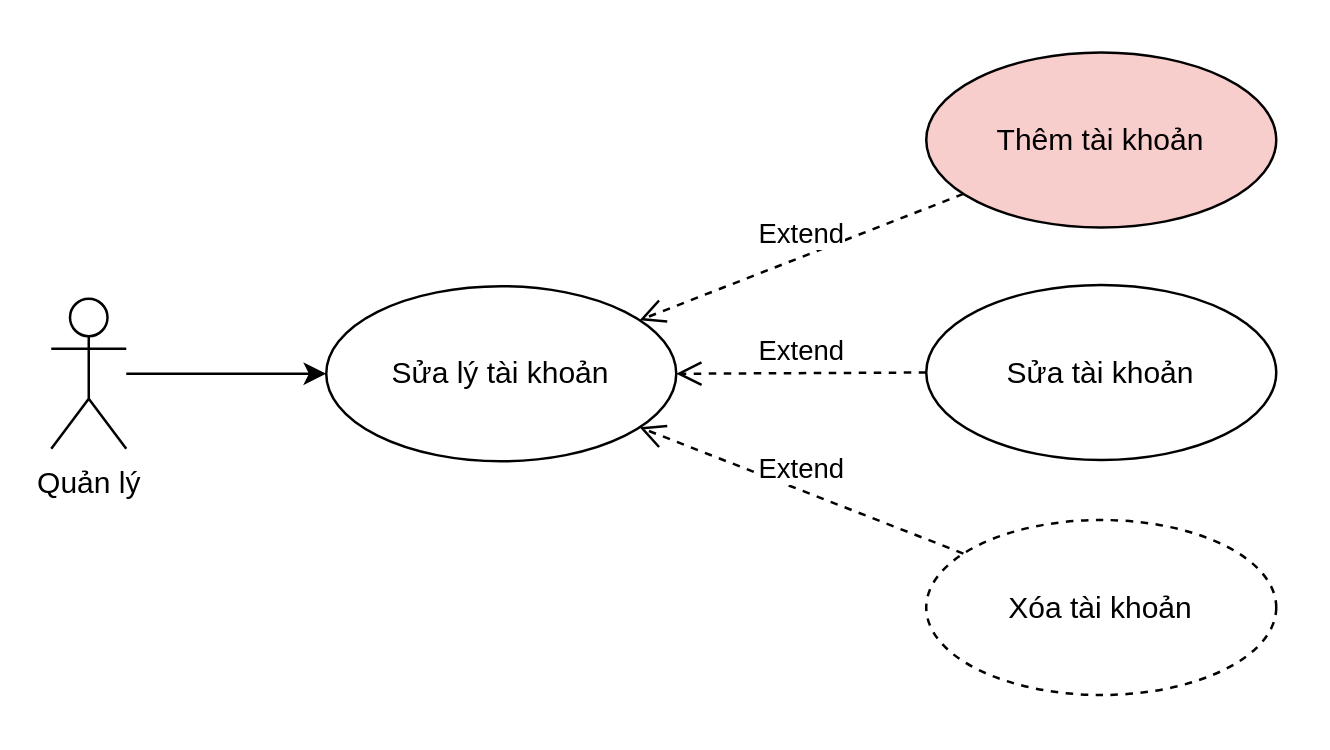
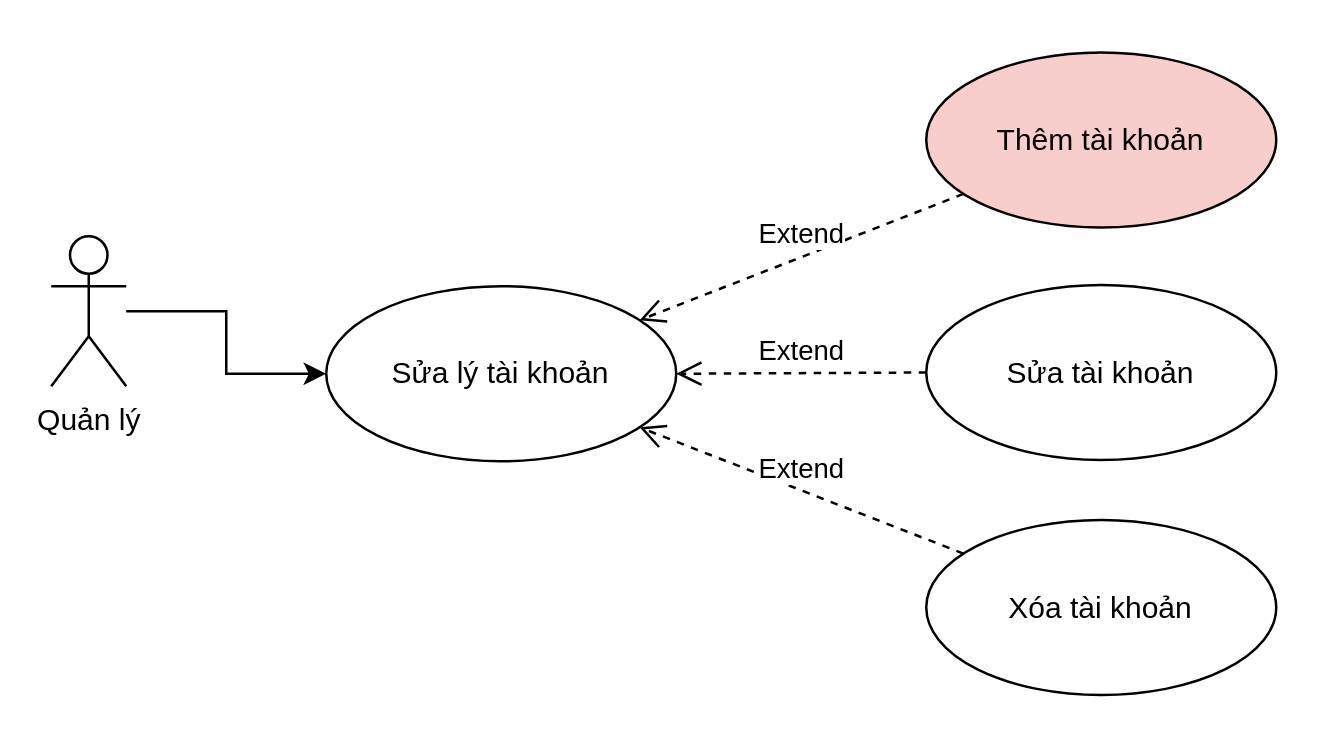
(89, 374) -> (89, 311)
(1101, 608) -> (1101, 608)
